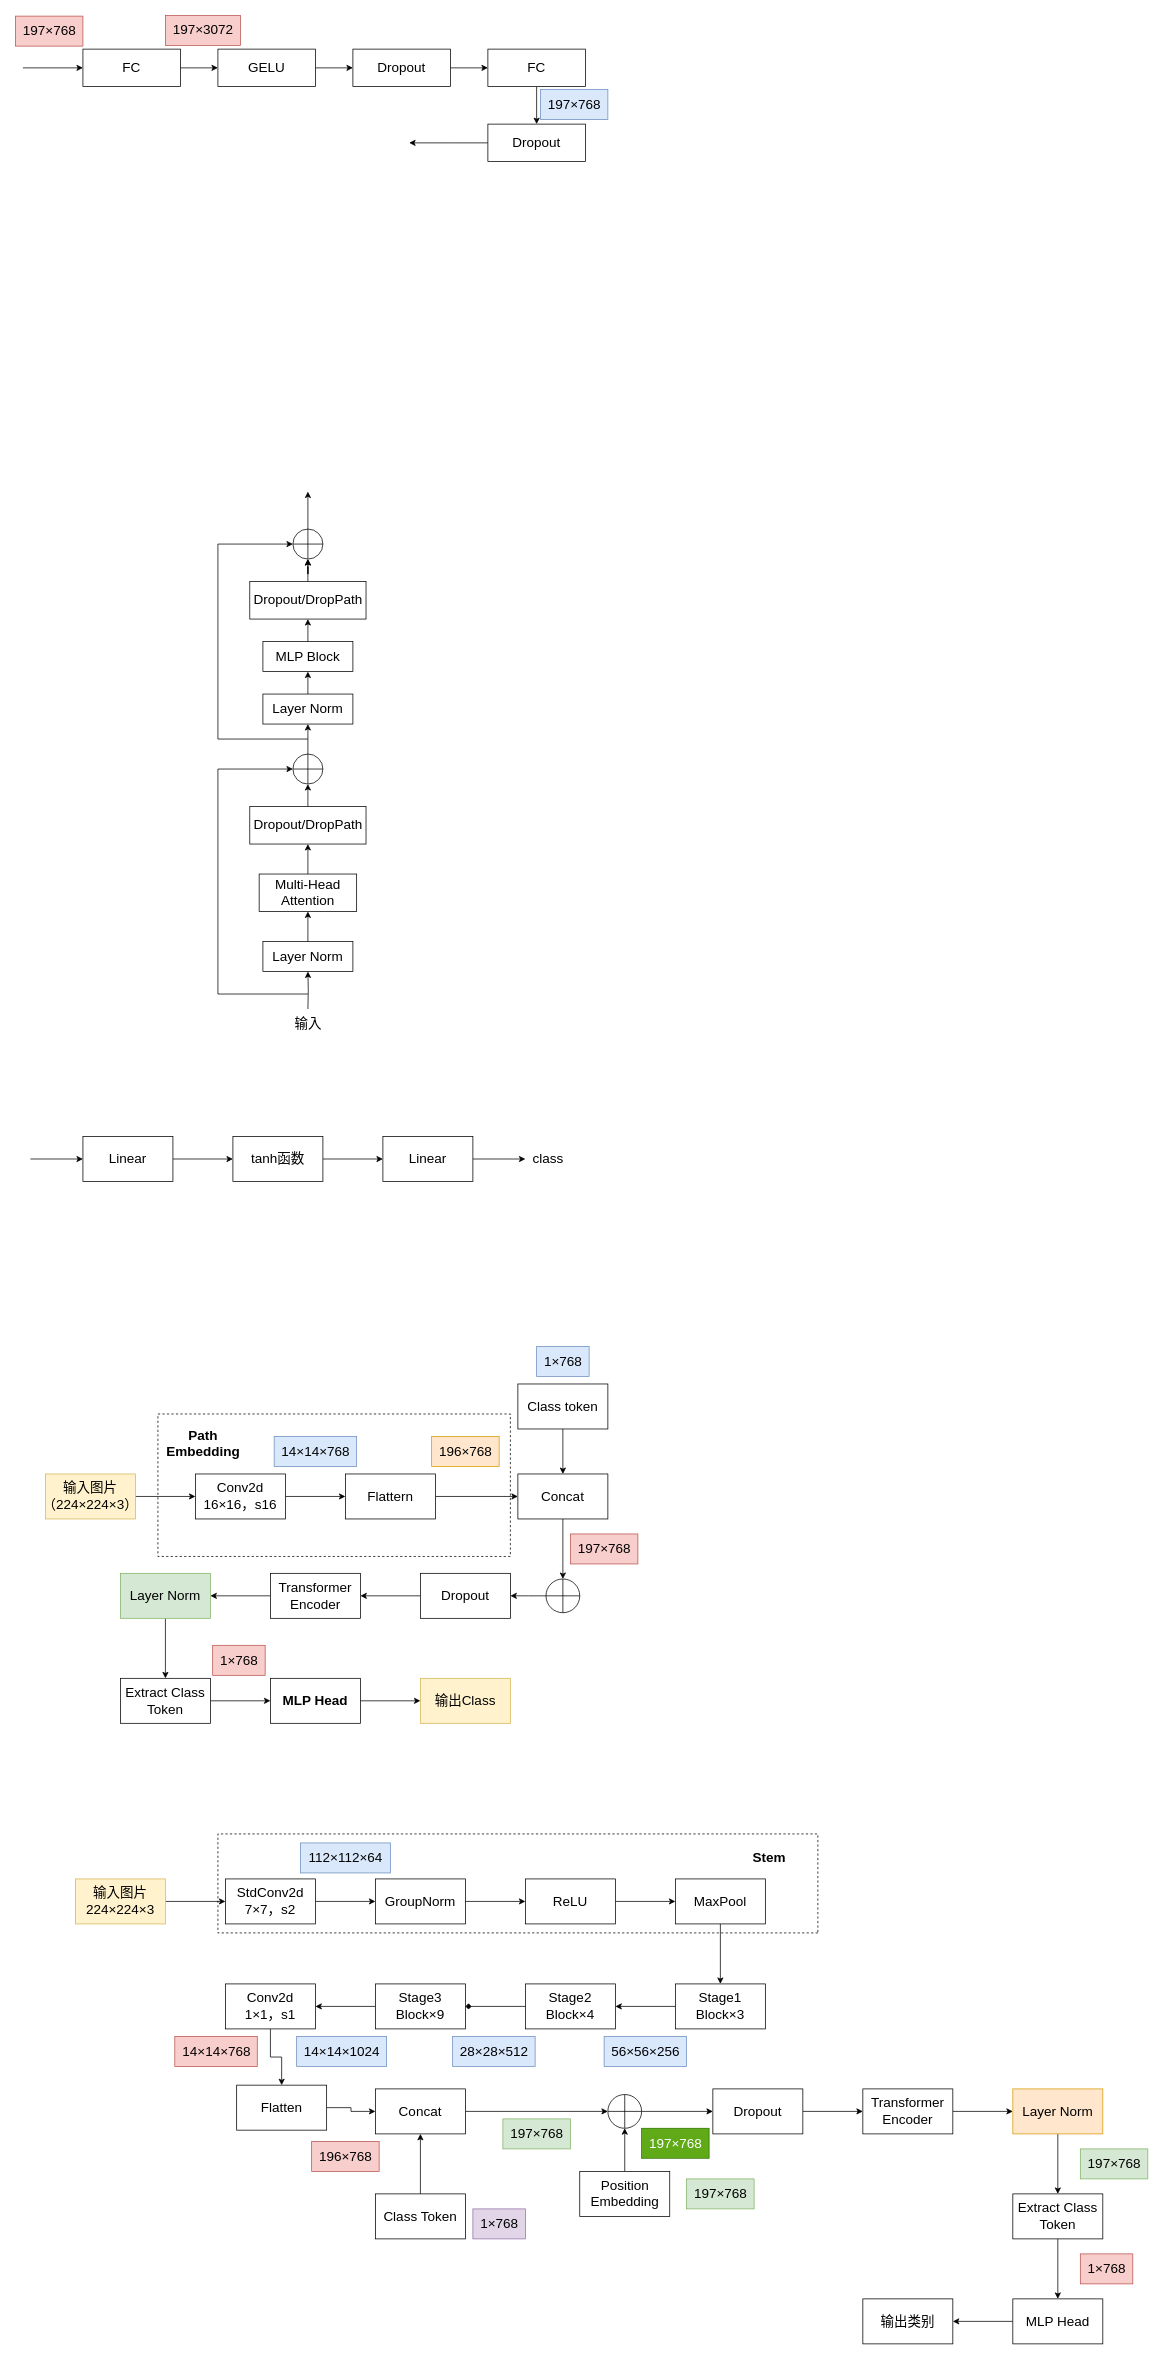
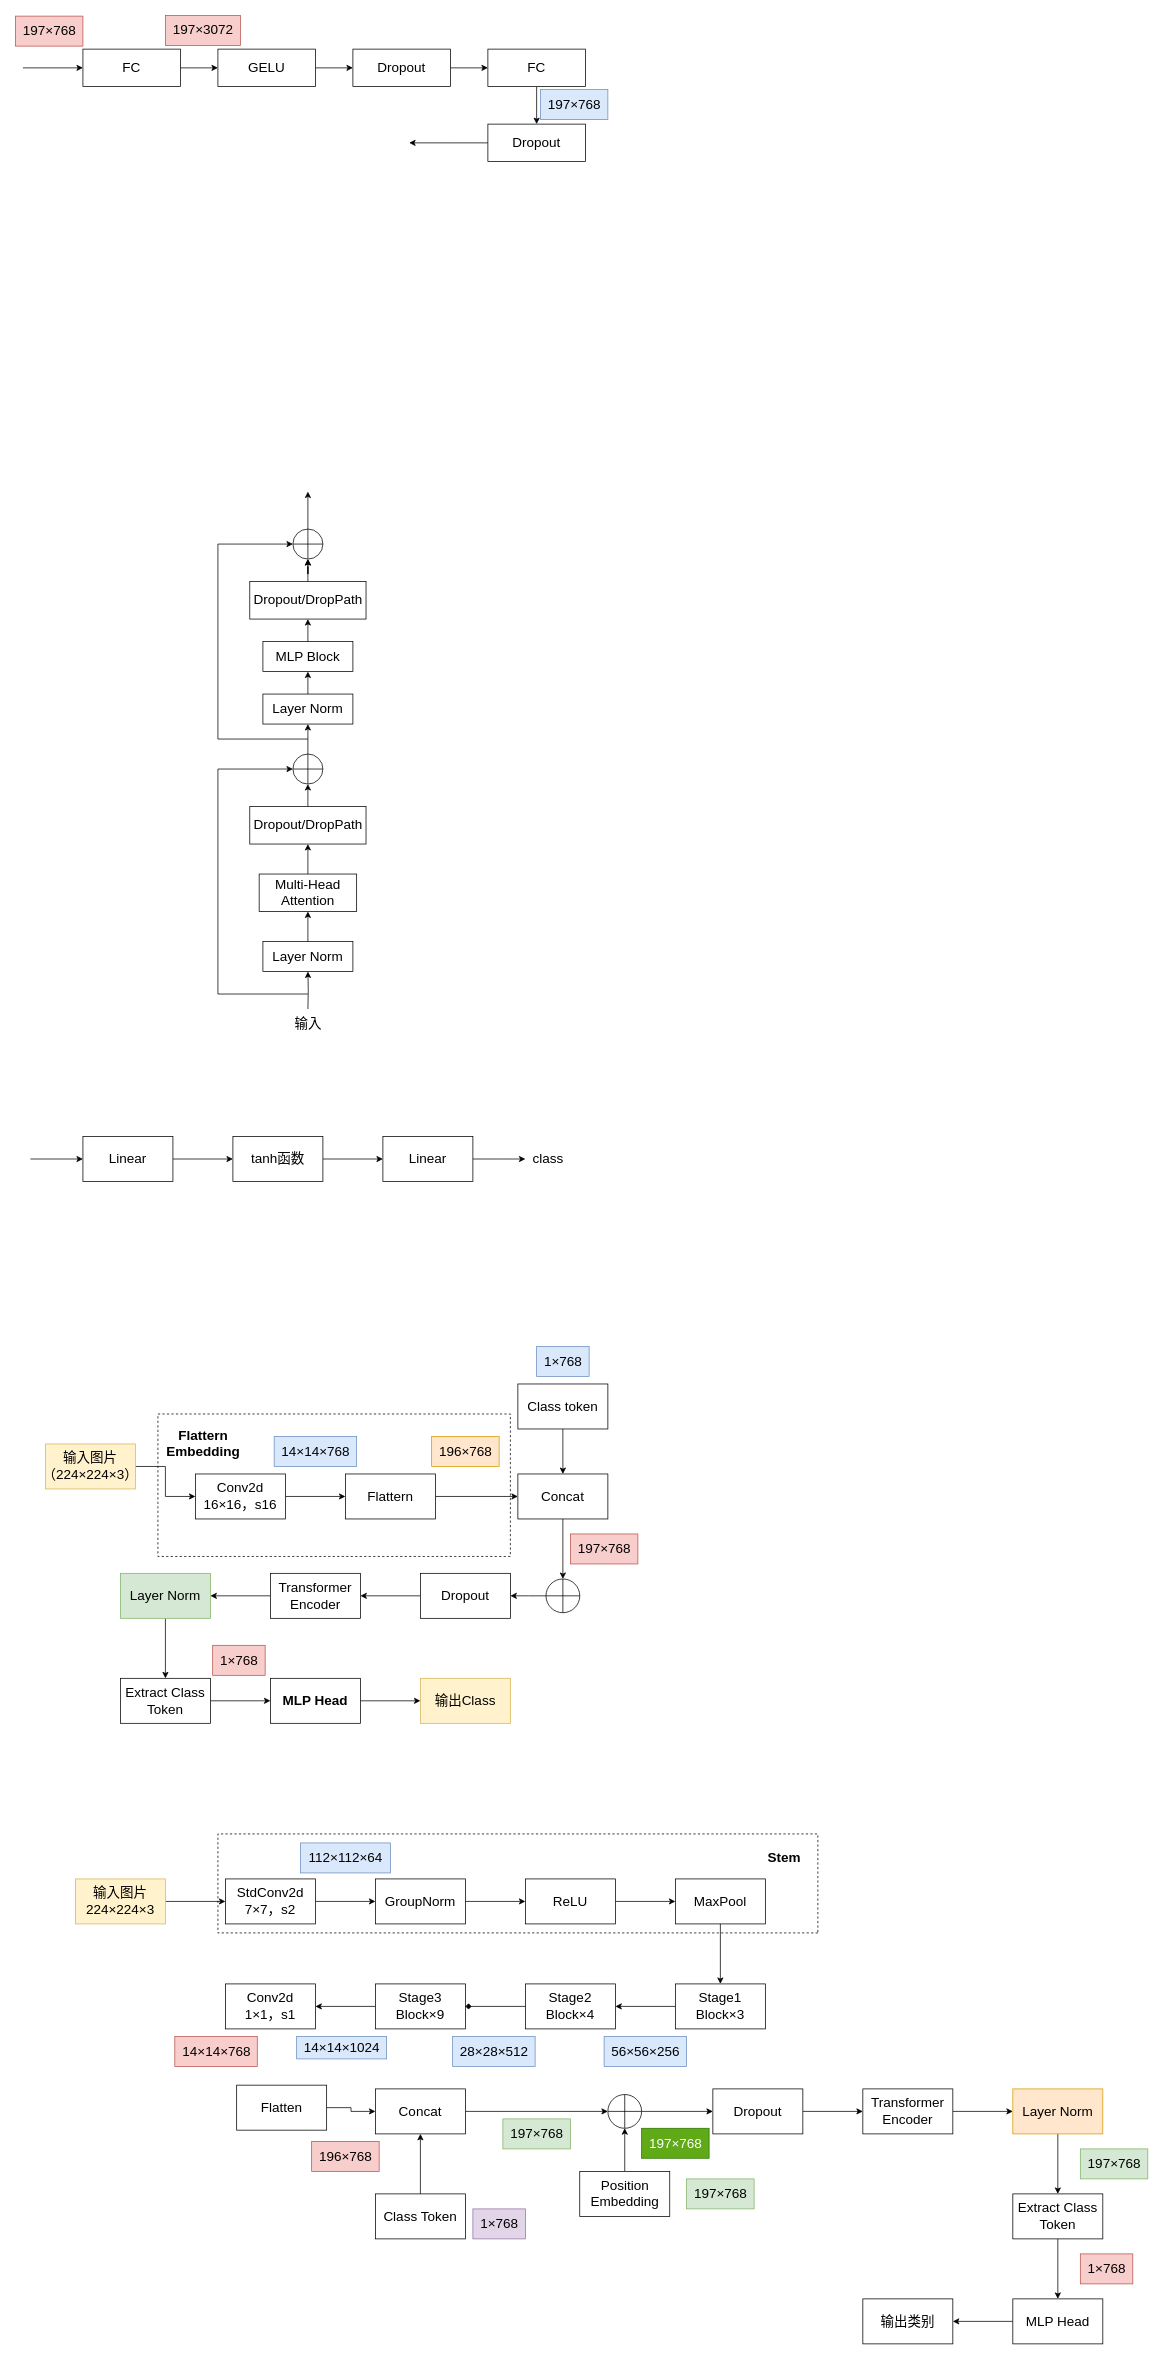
(203, 1444) -> (203, 1444)
(90, 1497) -> (90, 1467)
(769, 1858) -> (784, 1858)
(342, 2052) -> (342, 2048)
(272, 2057) -> none
